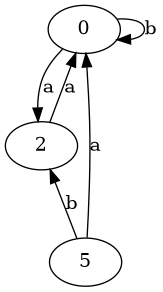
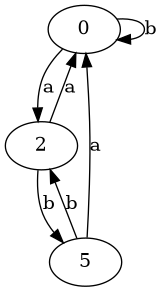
none -> (40, 203)
